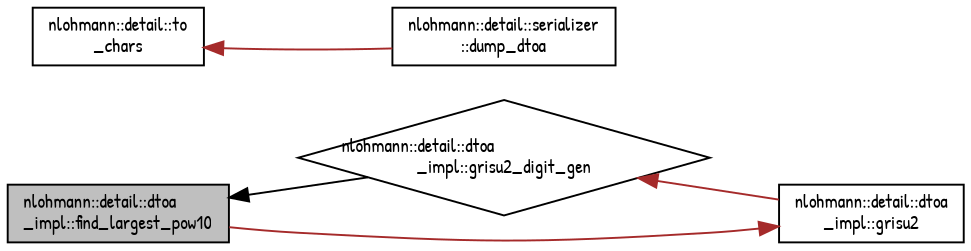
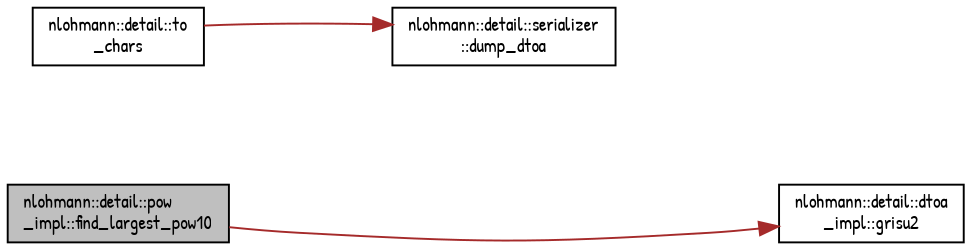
(308, 50) -> (288, 24)
(504, 158) -> none
(118, 214) -> (118, 214)
